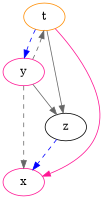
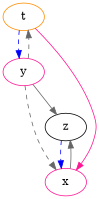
(54, 68) -> (71, 158)
